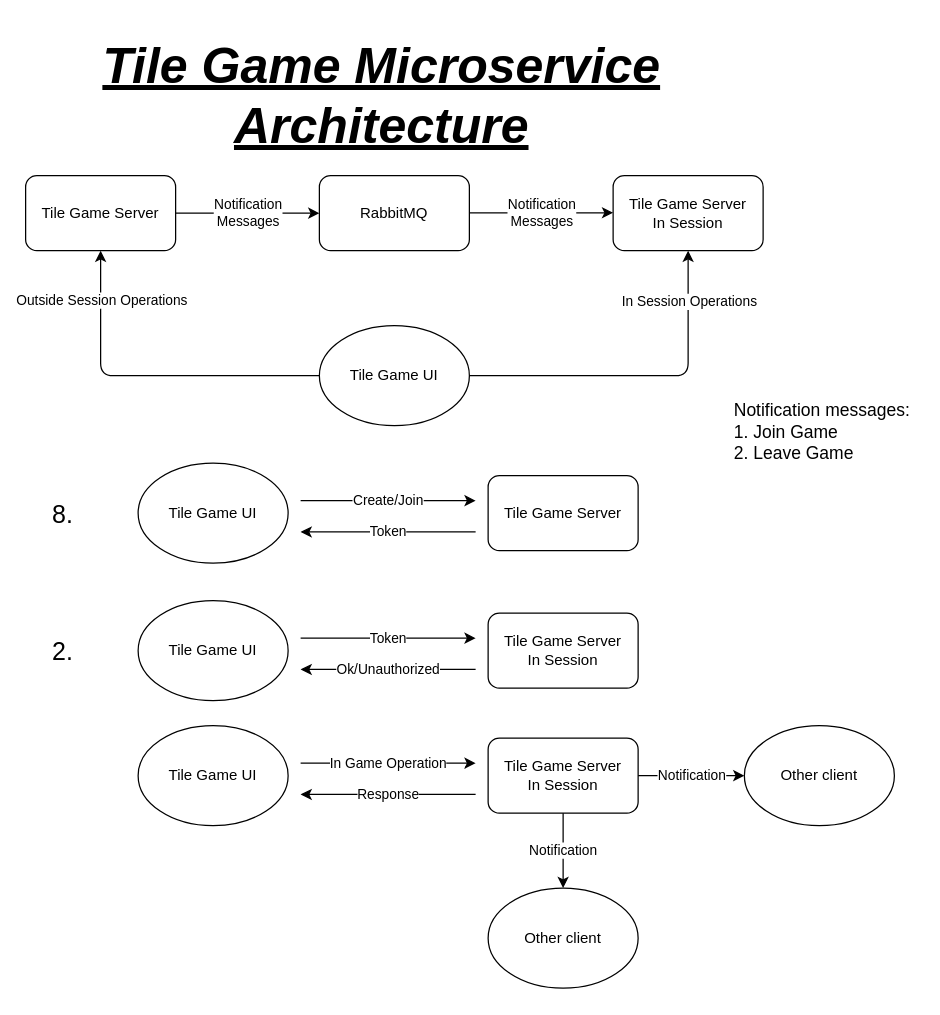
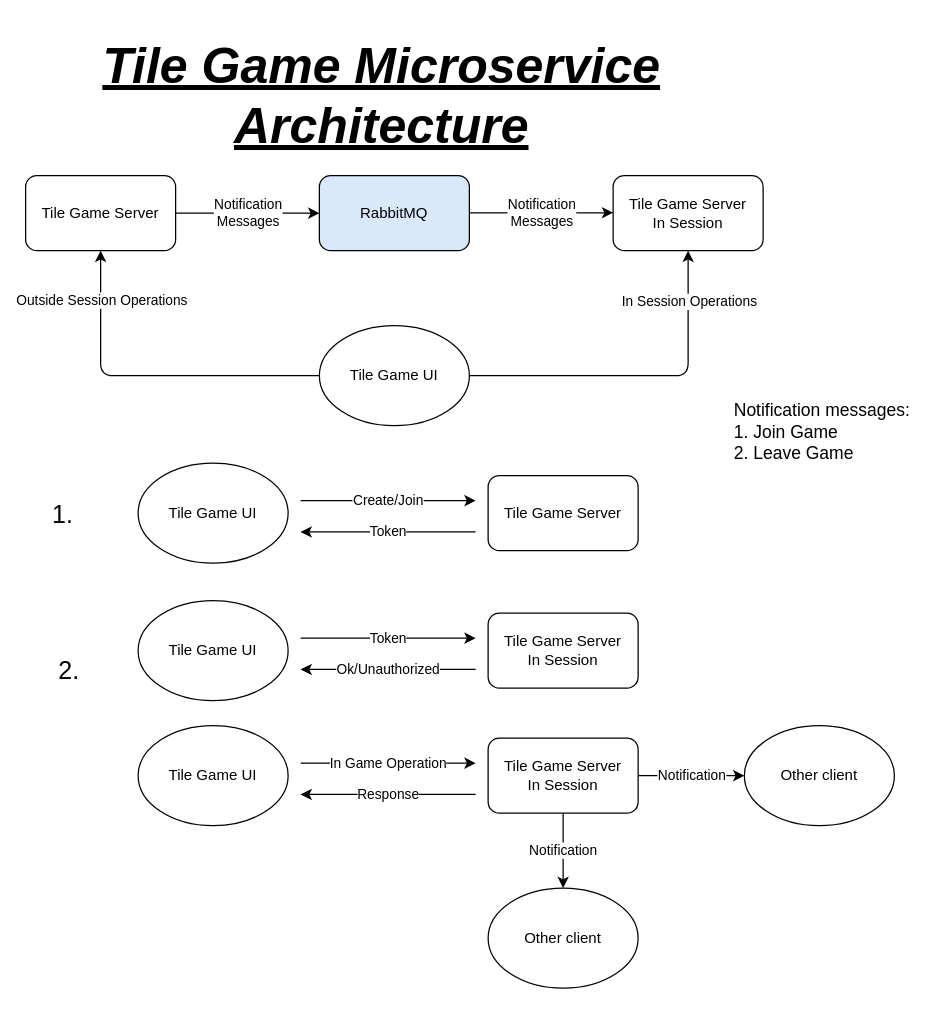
(394, 213) -> (394, 213)
(63, 513) -> (63, 513)
(63, 651) -> (69, 669)
